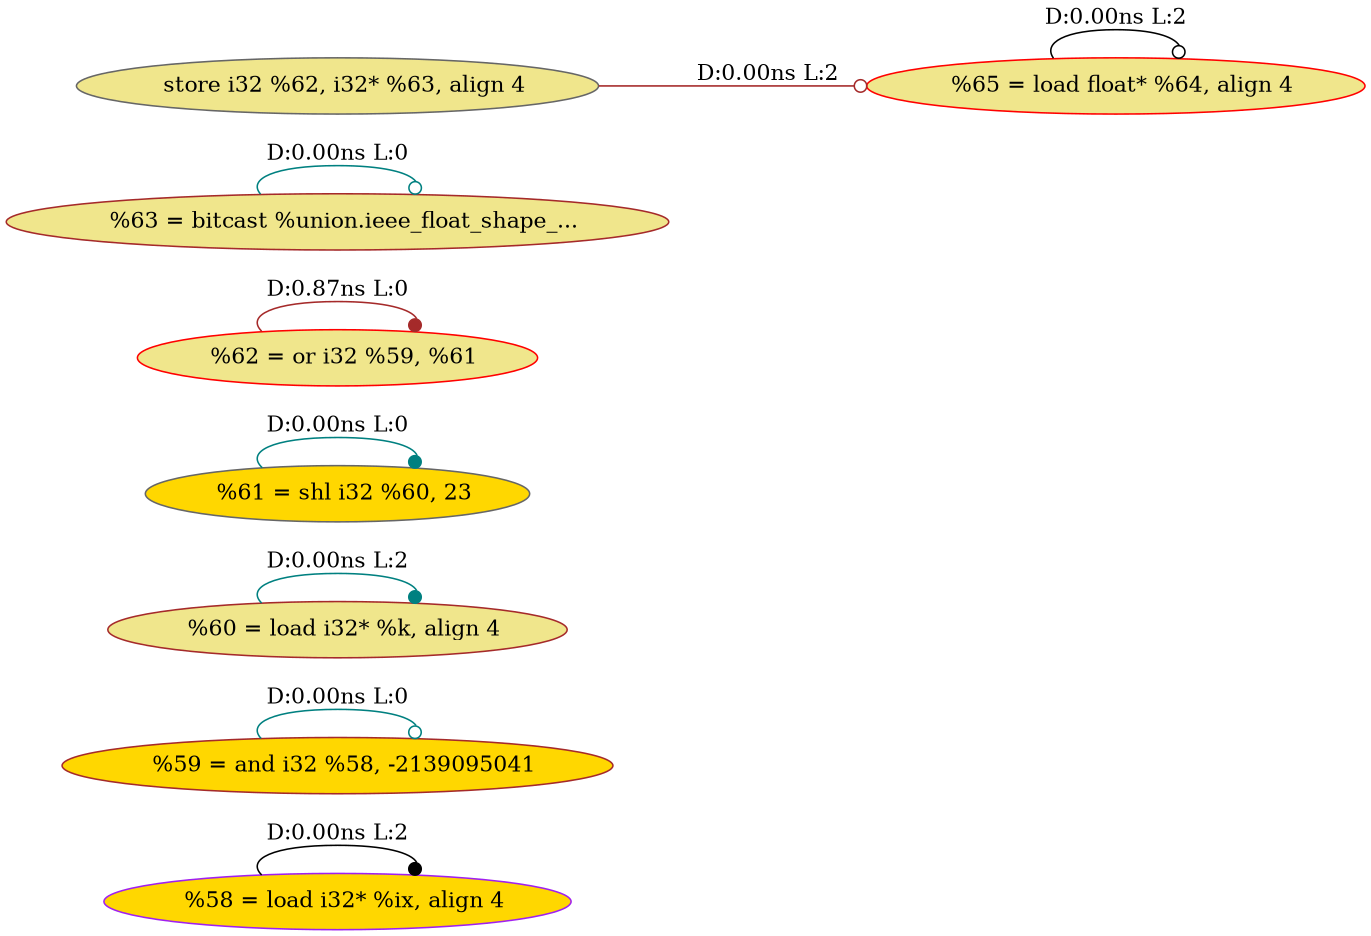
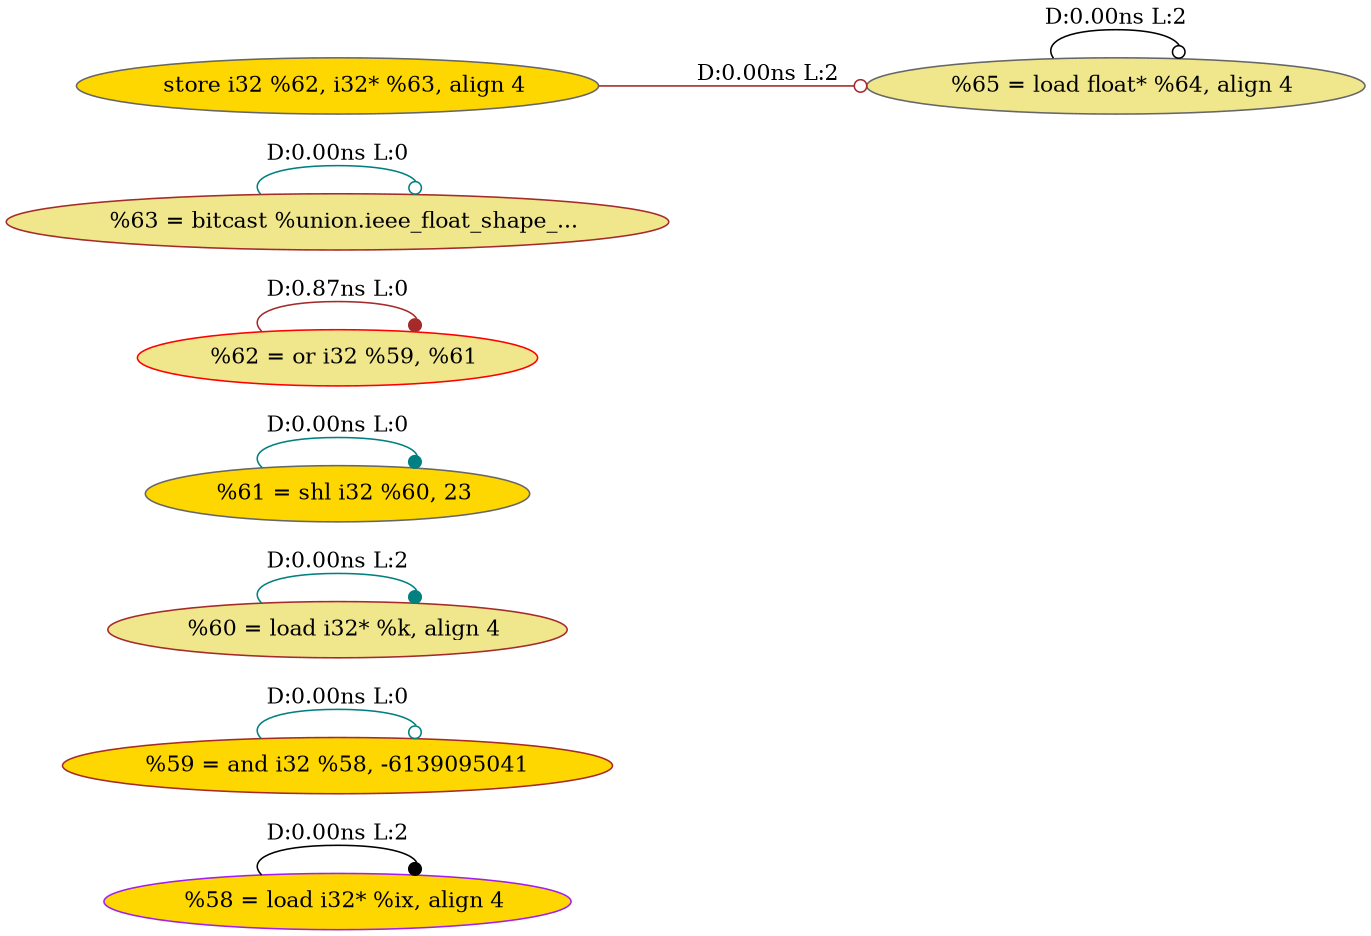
(338, 86) -> (338, 86)
(1116, 86) -> (1116, 86)
(338, 766) -> (338, 766)
